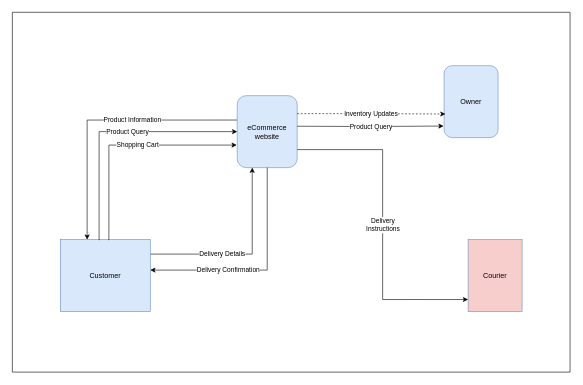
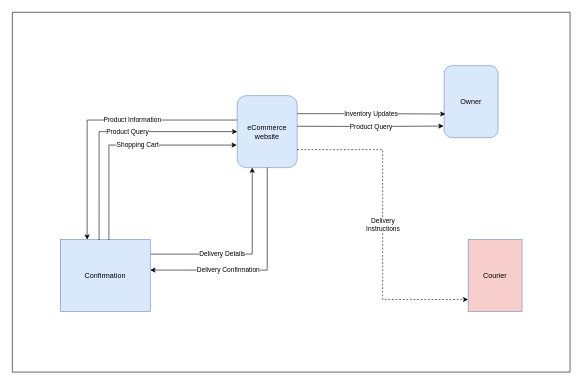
(320, 114) -> (320, 114)
(373, 150) -> (373, 150)
(105, 276) -> (105, 276)
